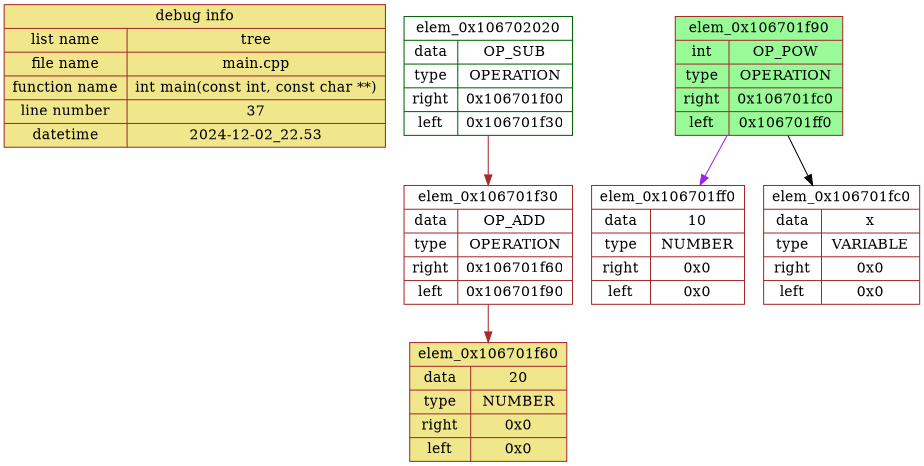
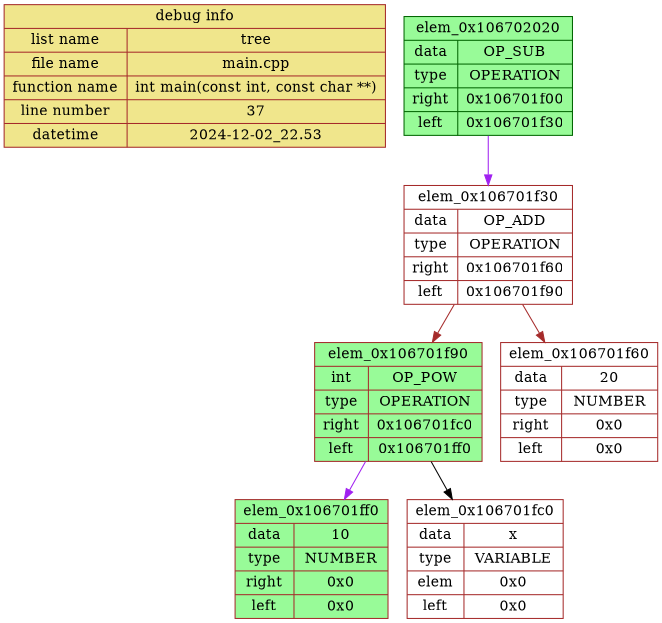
(488, 76) -> (488, 76)
(488, 155) -> (488, 155)
(668, 245) -> (312, 559)
(793, 268) -> (436, 582)
none -> (446, 319)
(488, 402) -> (579, 402)
